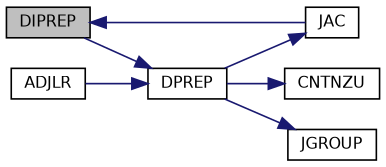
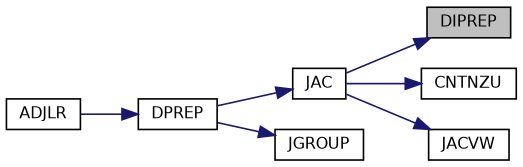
(110, 50) -> none
(248, 84) -> (376, 84)
none -> (469, 145)
